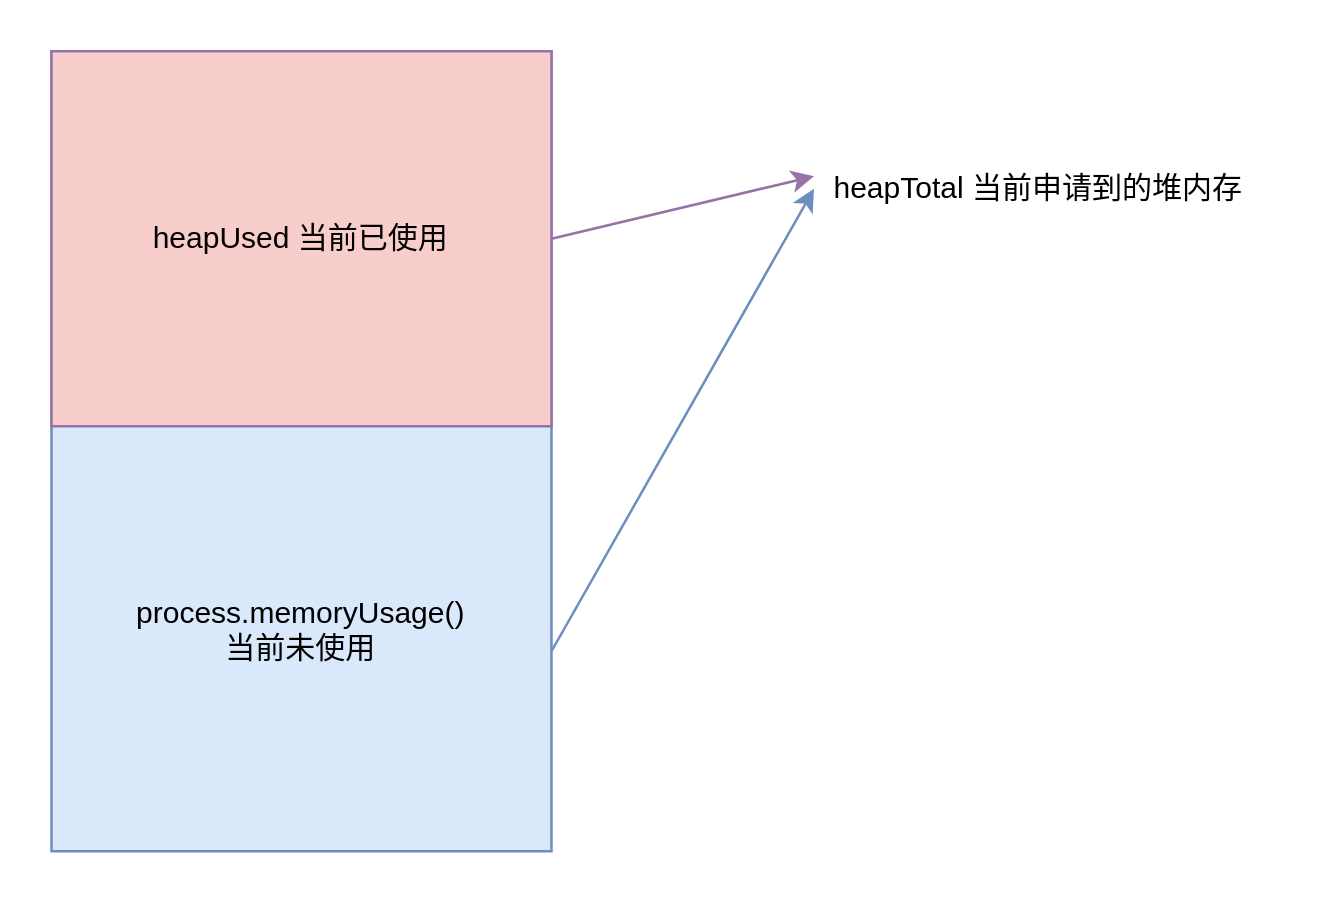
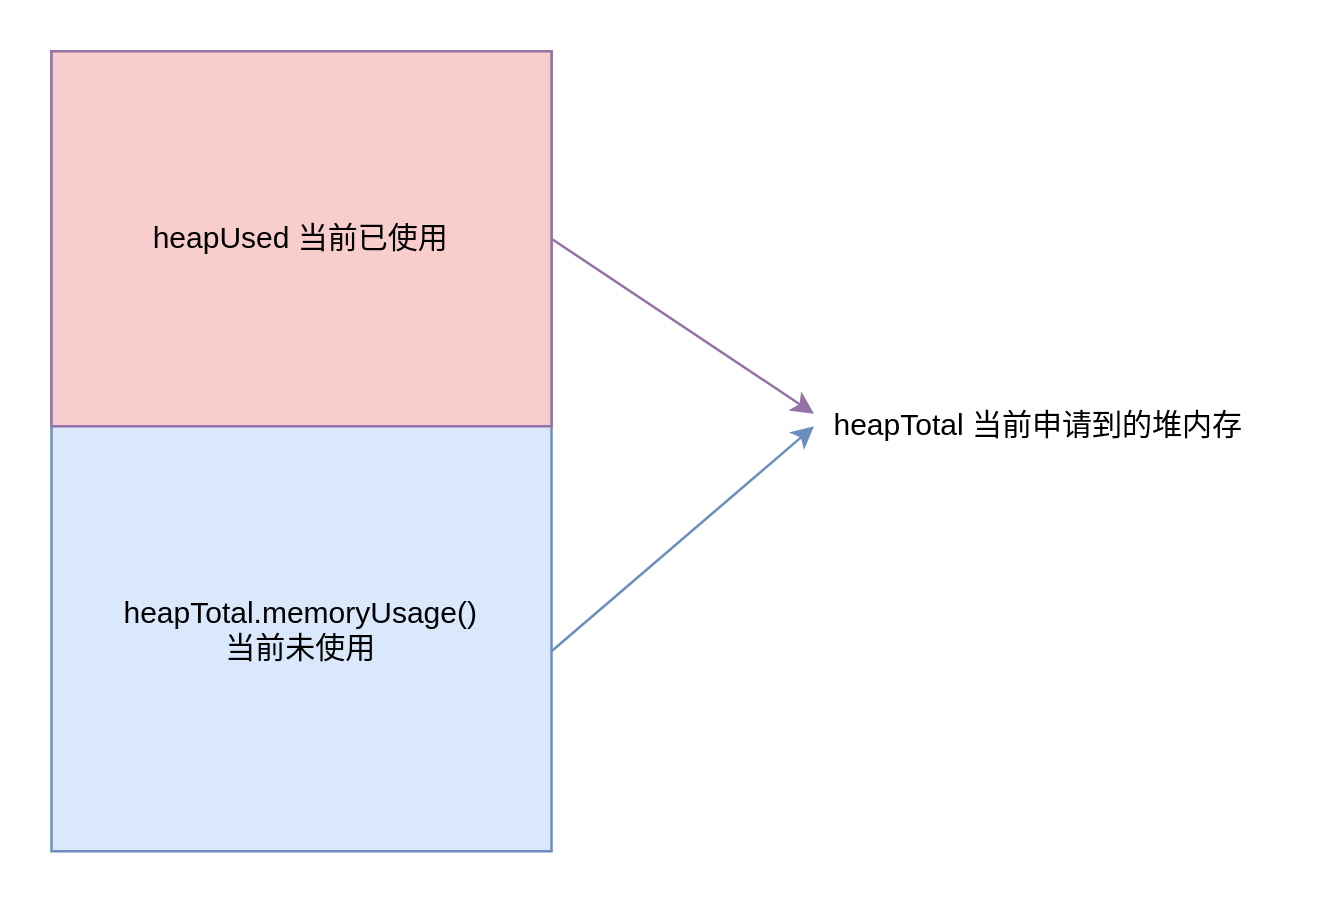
(1039, 189) -> (1039, 426)
(301, 451) -> (301, 451)
